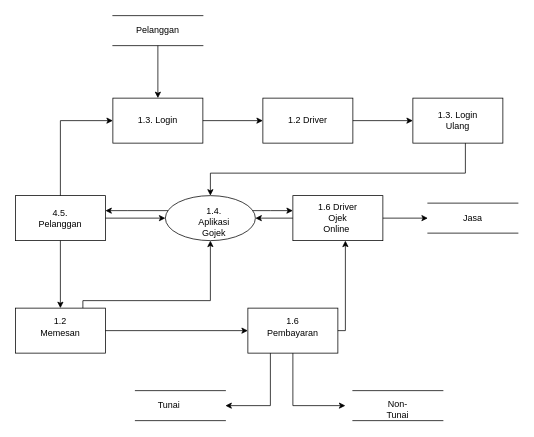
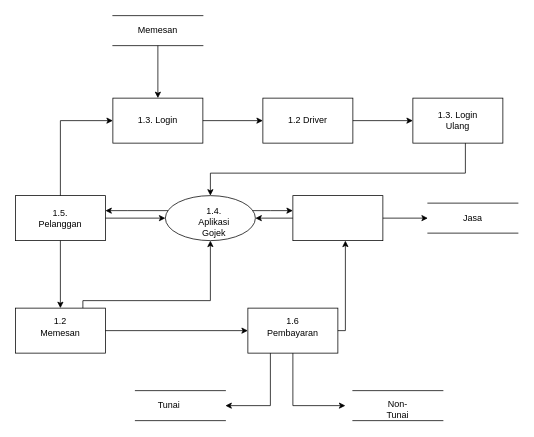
(158, 30) -> (158, 30)
(60, 218) -> (60, 218)
(338, 218) -> none
